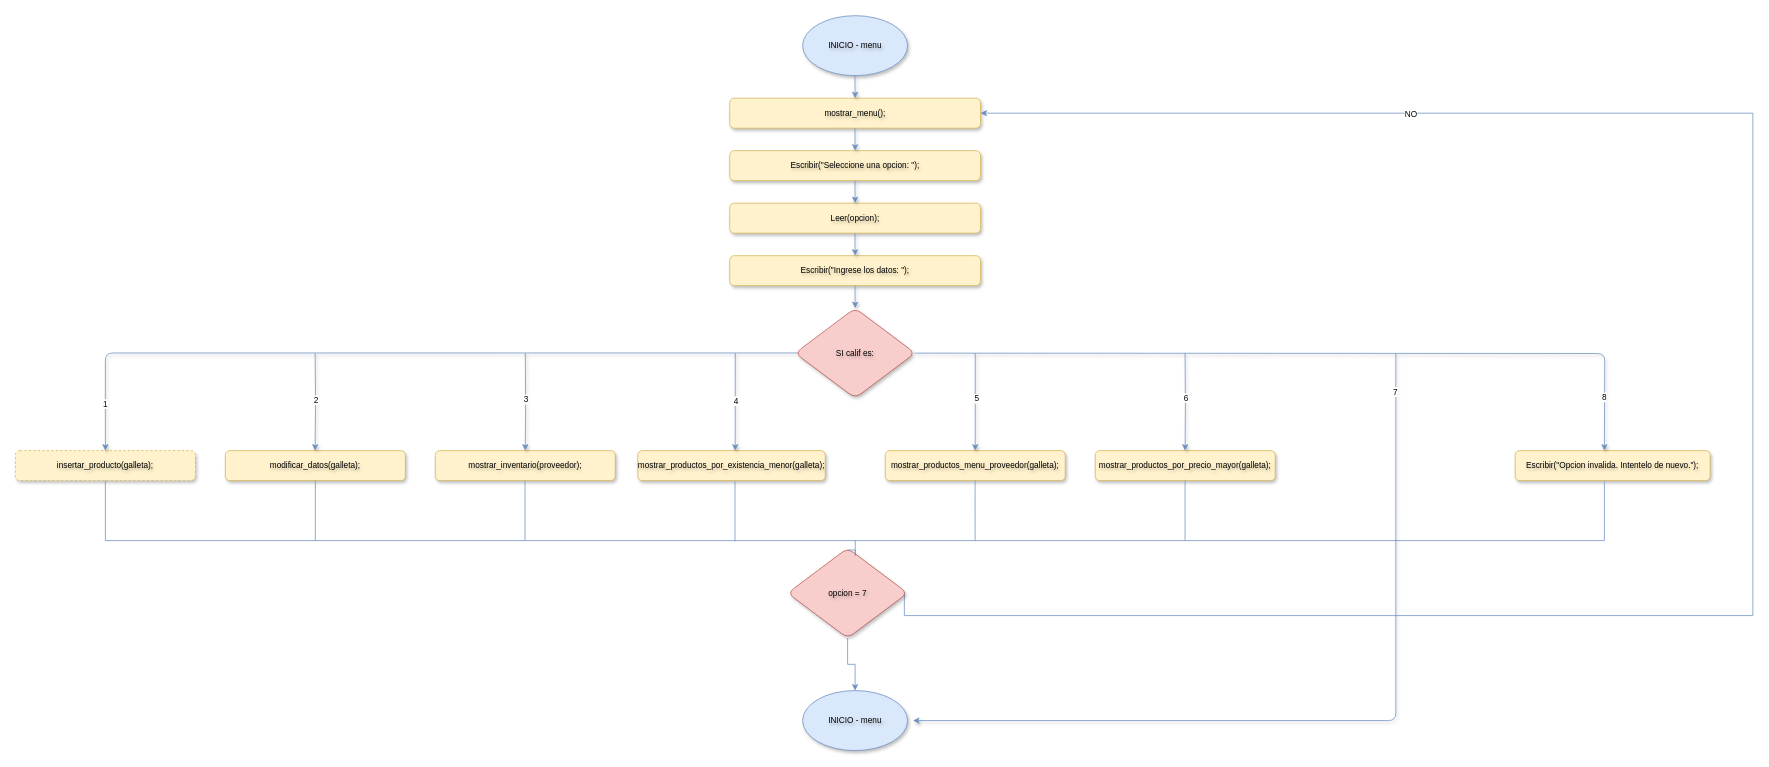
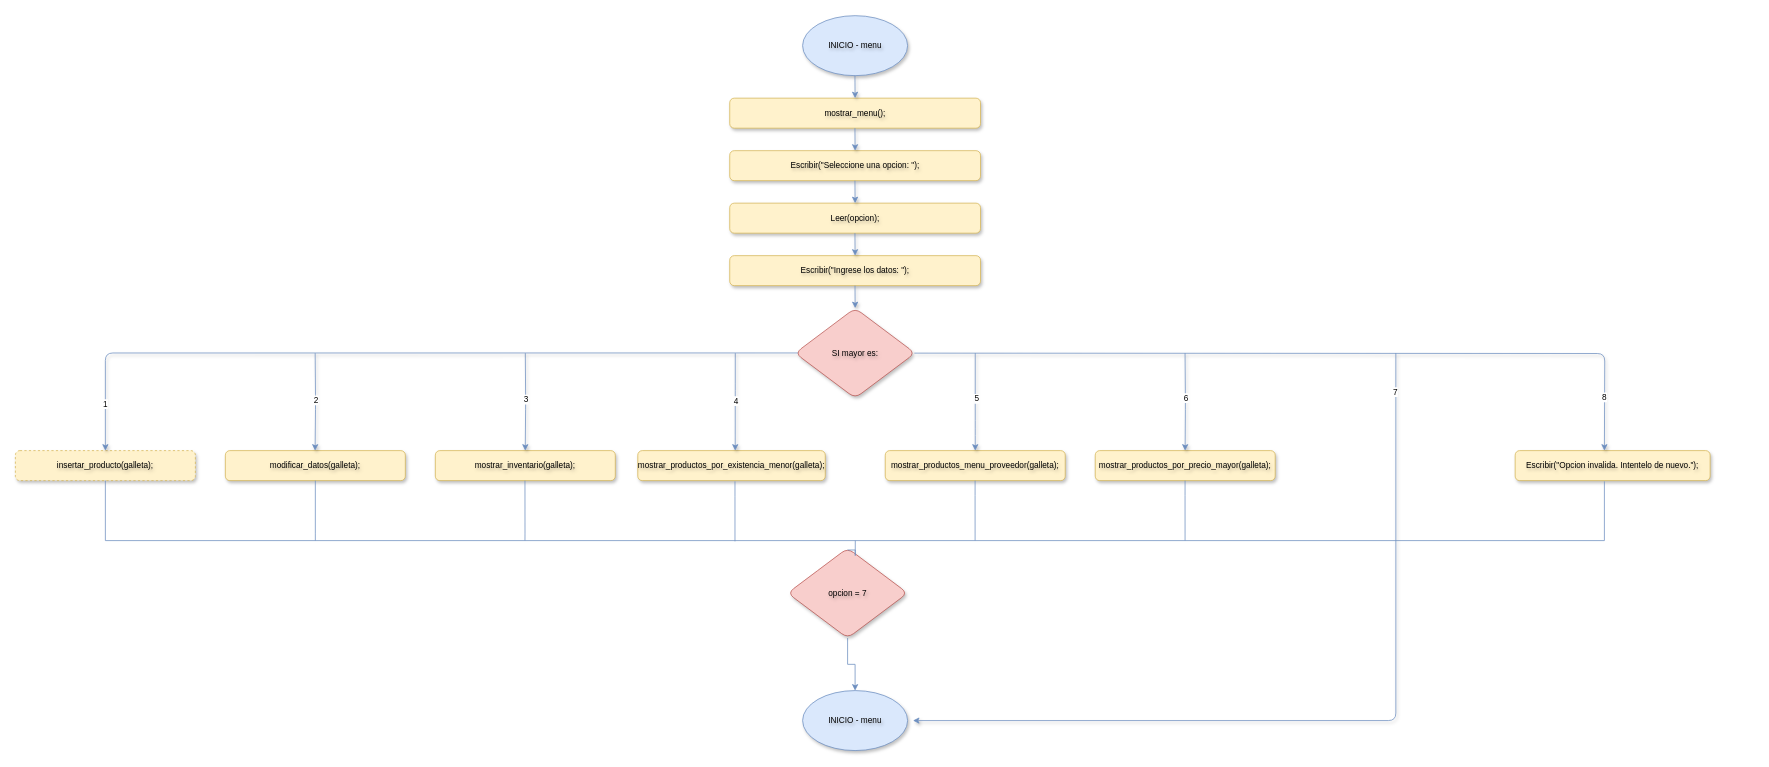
(855, 353) -> (855, 353)
(525, 465) -> (525, 465)
(1329, 615) -> none
